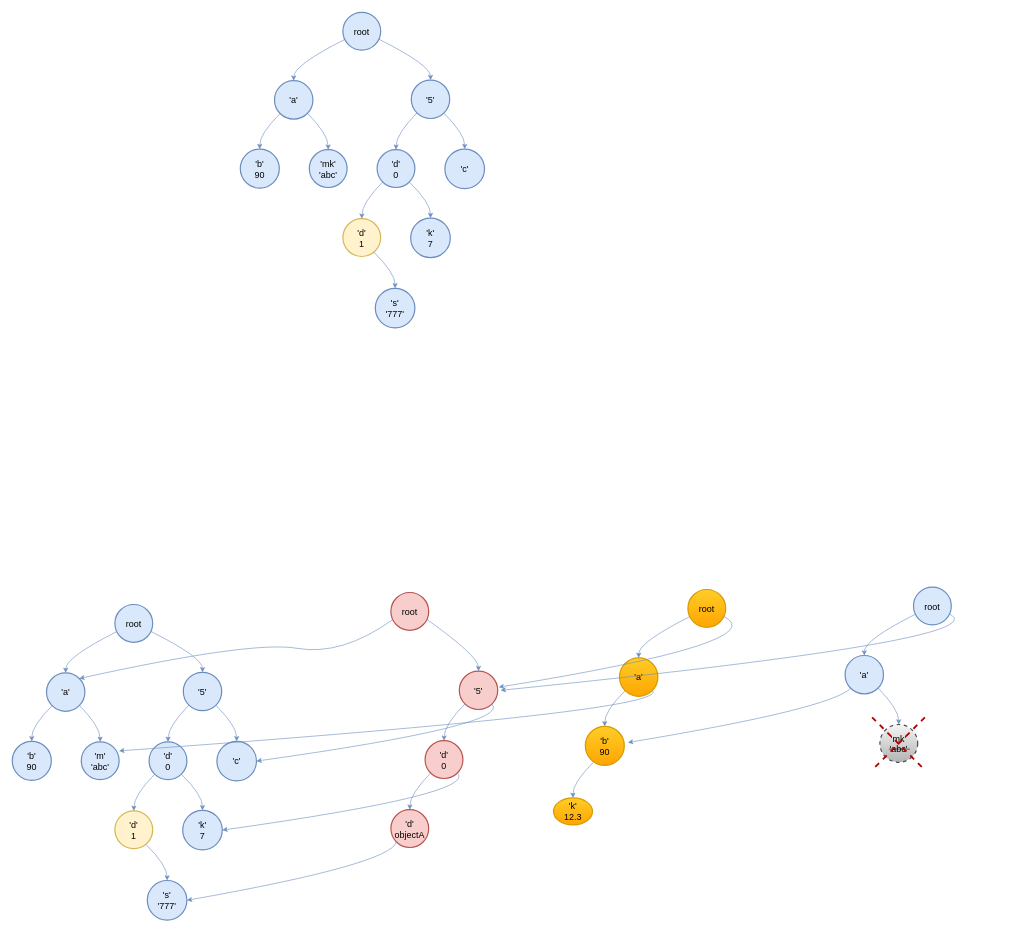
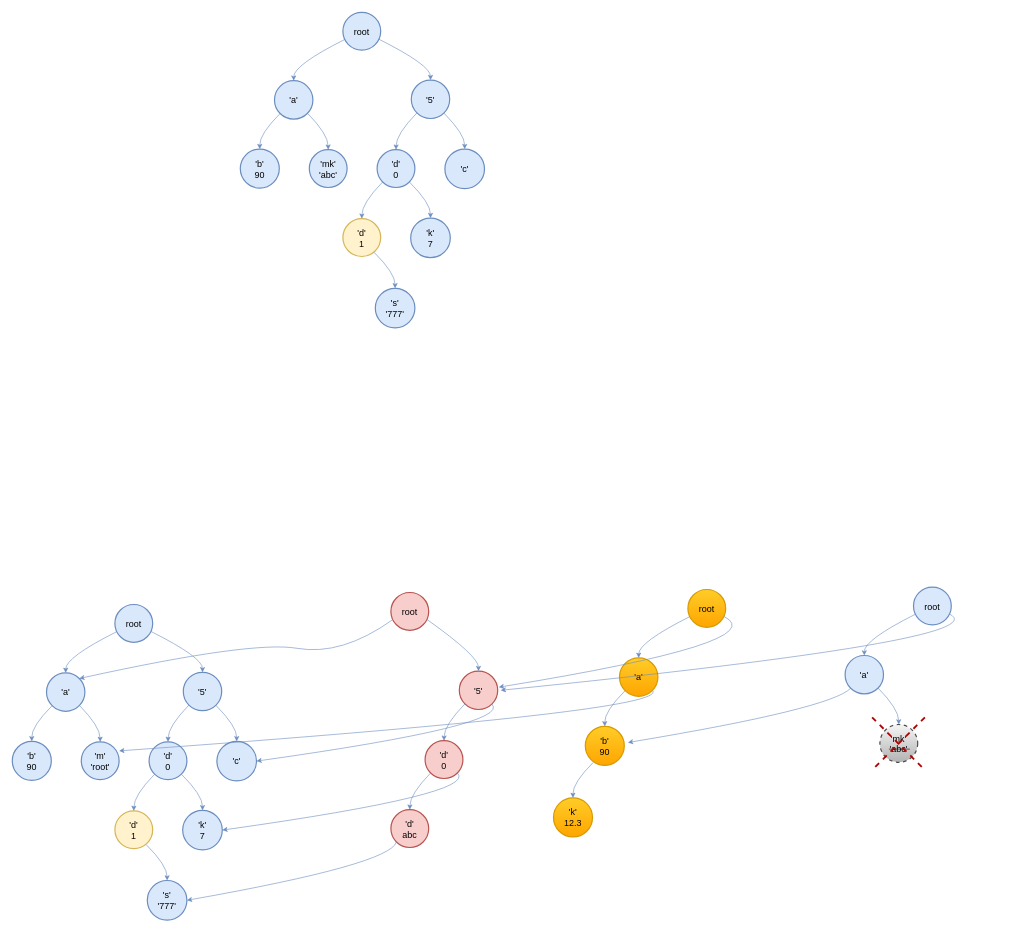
(100, 761) -> (100, 761)
(573, 811) -> (573, 817)
(410, 829) -> (410, 829)
